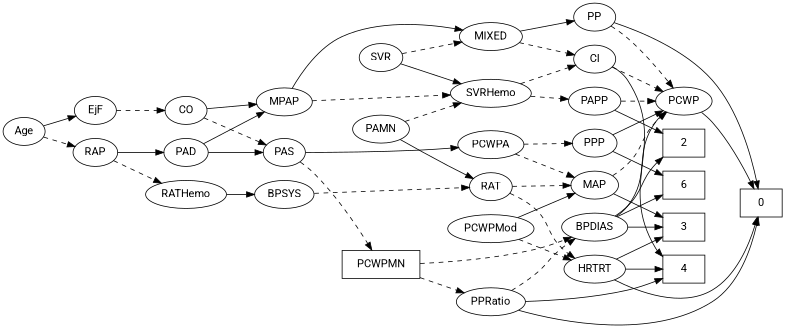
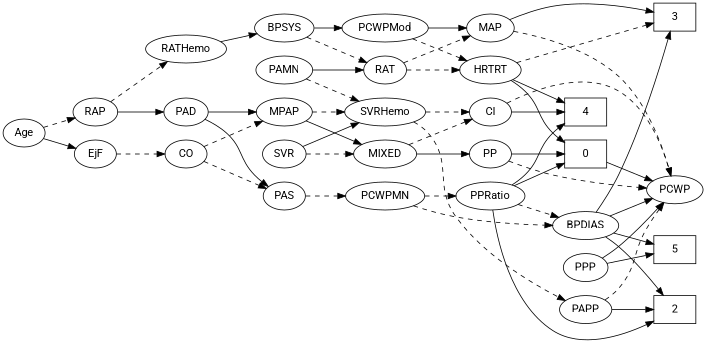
none -> (324, 28)
(228, 107) -> (224, 138)
(491, 145) -> none
(729, 145) -> (626, 170)
(684, 185) -> (675, 250)
(636, 250) -> (581, 44)
(381, 264) -> (385, 196)
none -> (537, 317)
